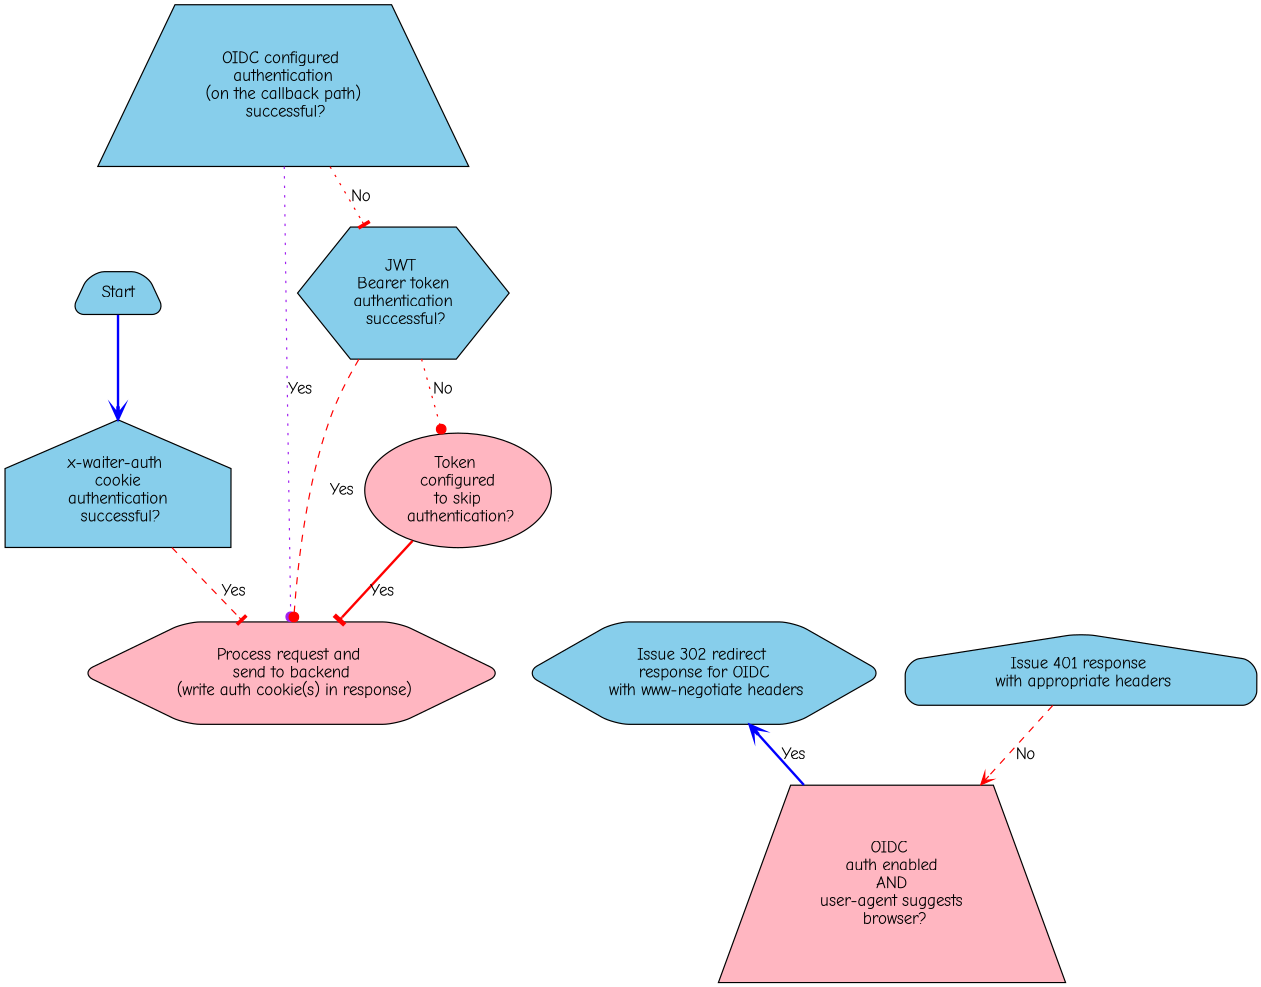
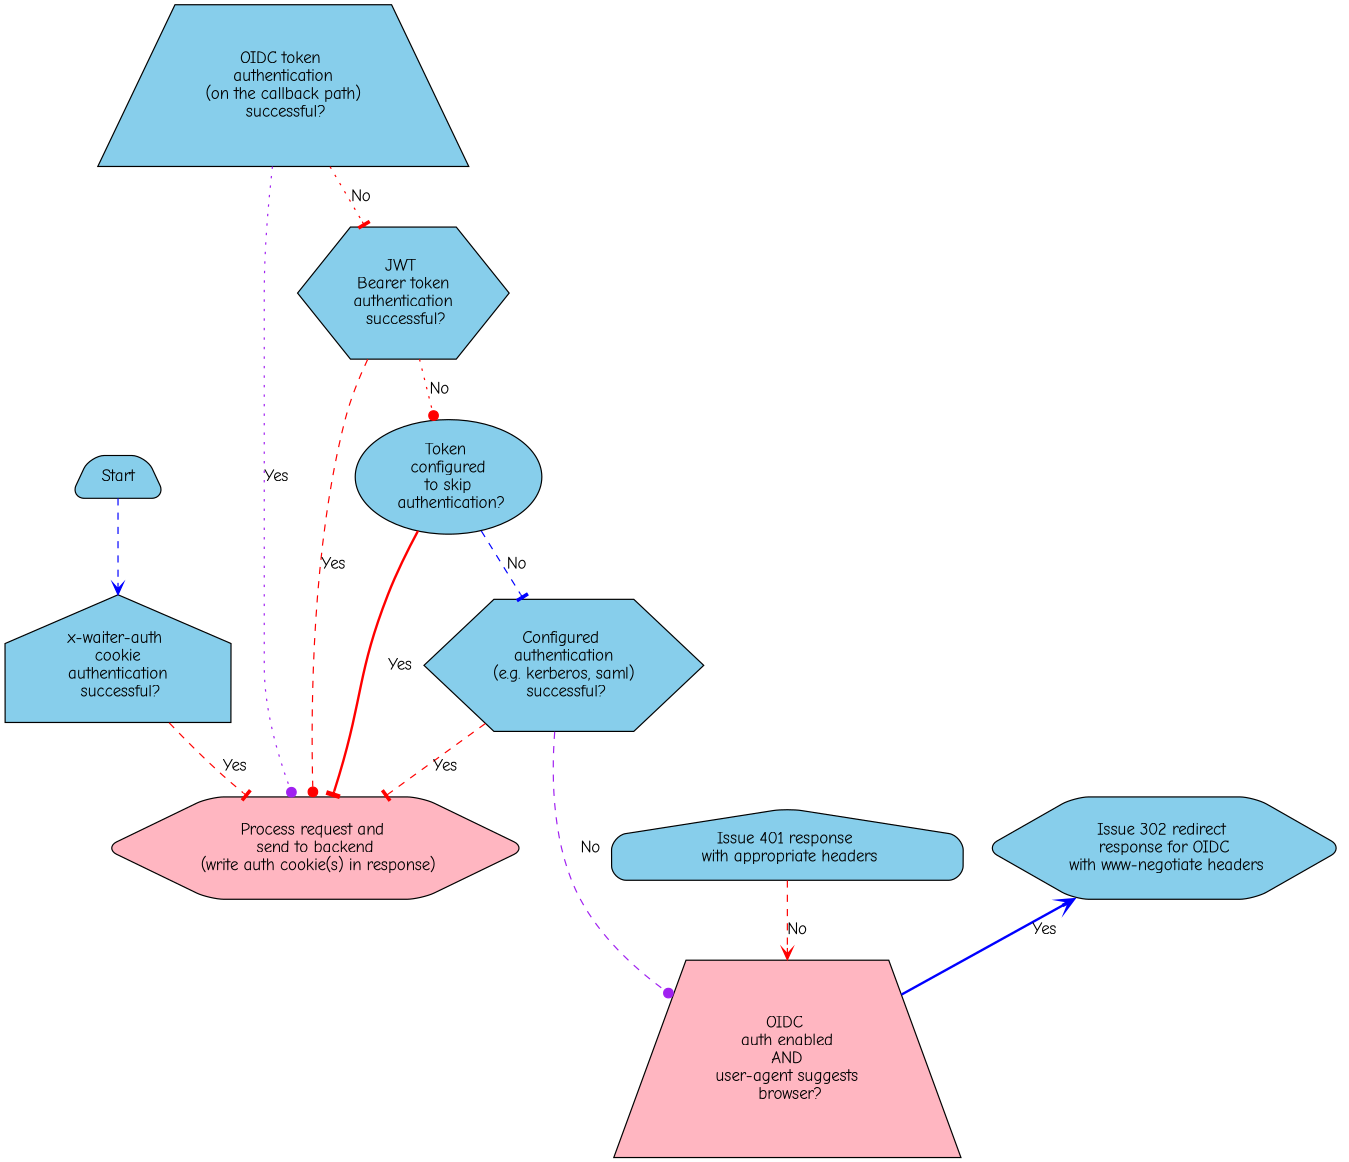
(283, 86) -> (283, 86)
(118, 361) -> (118, 540)
(458, 490) -> (449, 477)
none -> (564, 665)
